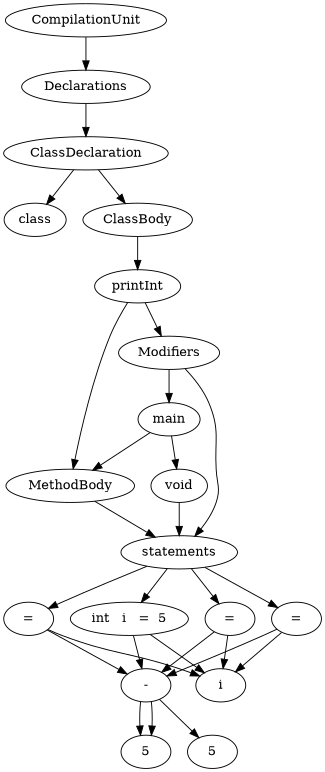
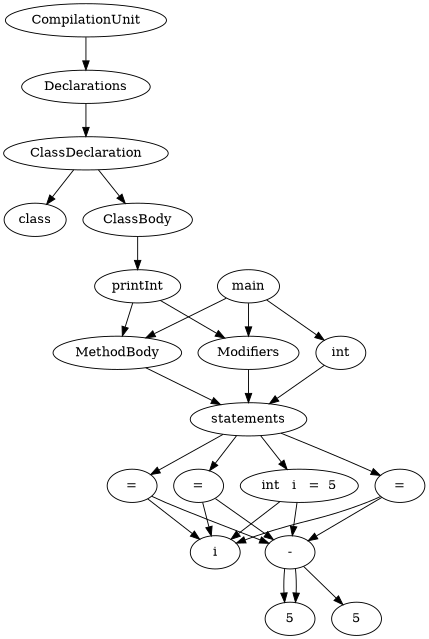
(169, 382) -> (248, 315)
(179, 486) -> (341, 353)
